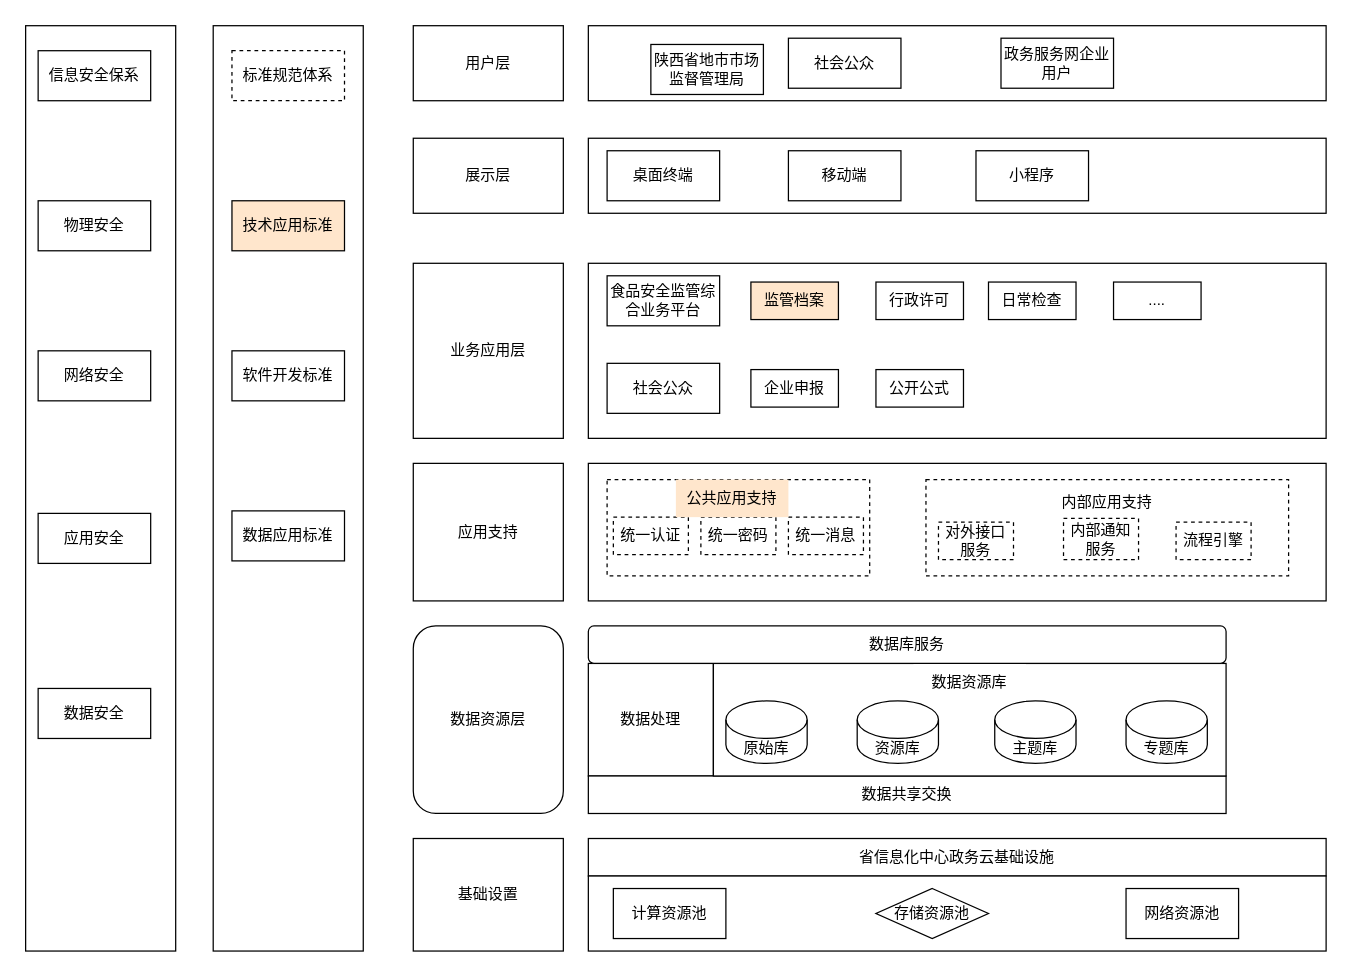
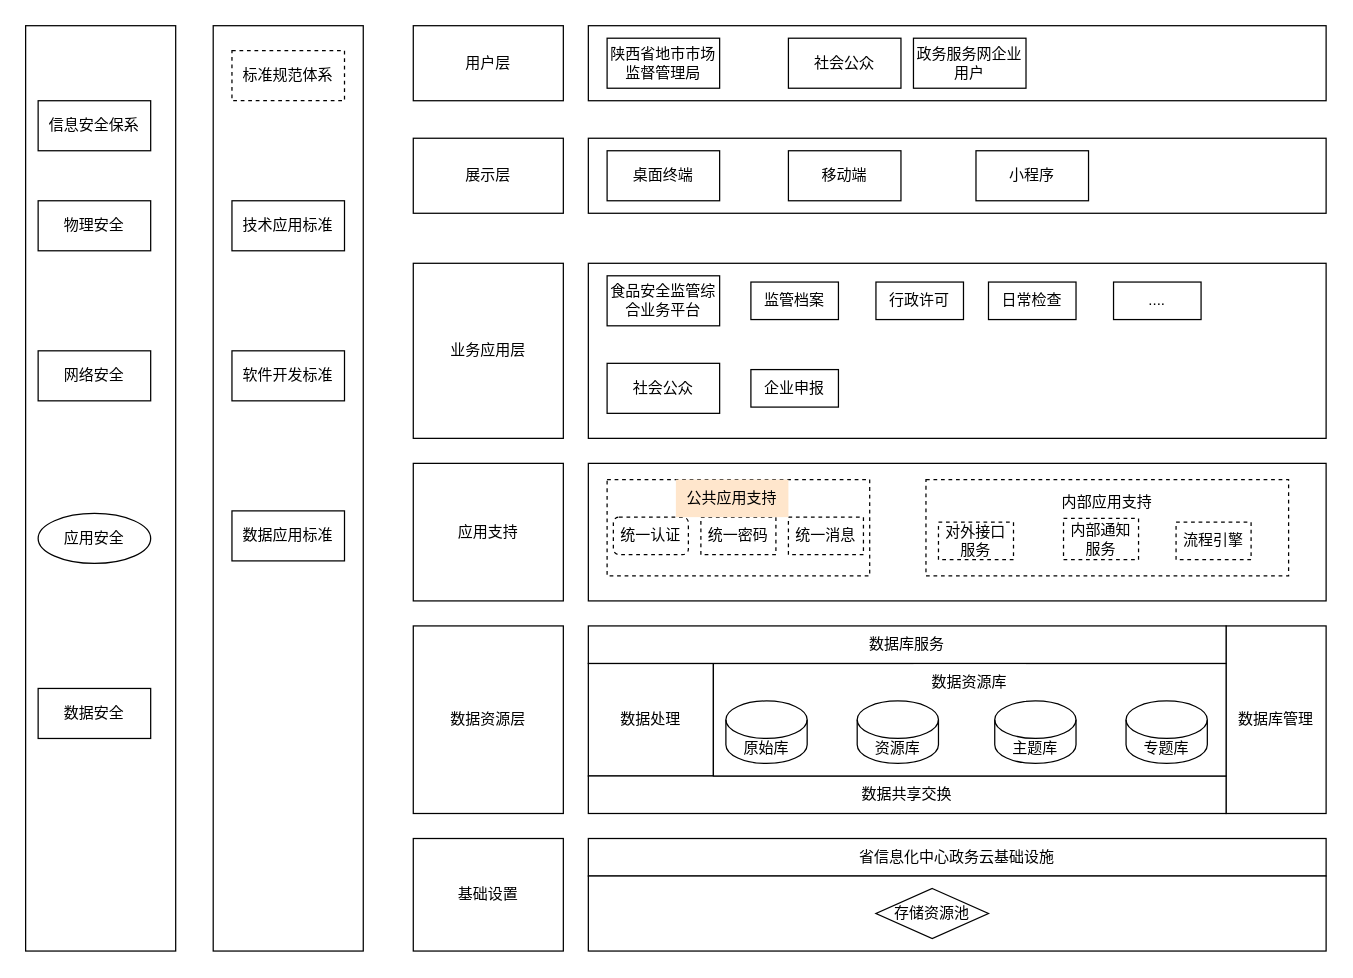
(1057, 63) -> (969, 63)
(707, 69) -> (663, 63)
(94, 76) -> (94, 126)
(288, 226) -> (288, 226)
(794, 301) -> (794, 301)
(919, 388) -> none
(651, 536) -> (651, 536)
(94, 538) -> (94, 538)
(907, 644) -> (907, 644)
(488, 719) -> (488, 719)
none -> (1276, 719)
(669, 913) -> none
(1182, 913) -> none
